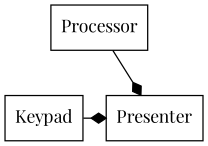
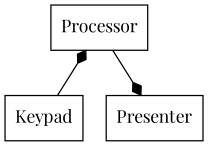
(87, 118) -> (68, 79)
